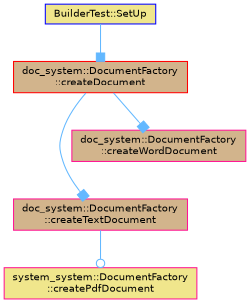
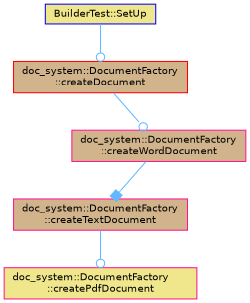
(101, 39) -> (101, 39)
(126, 107) -> (126, 107)
(60, 141) -> (133, 176)
(101, 283) -> (101, 283)
